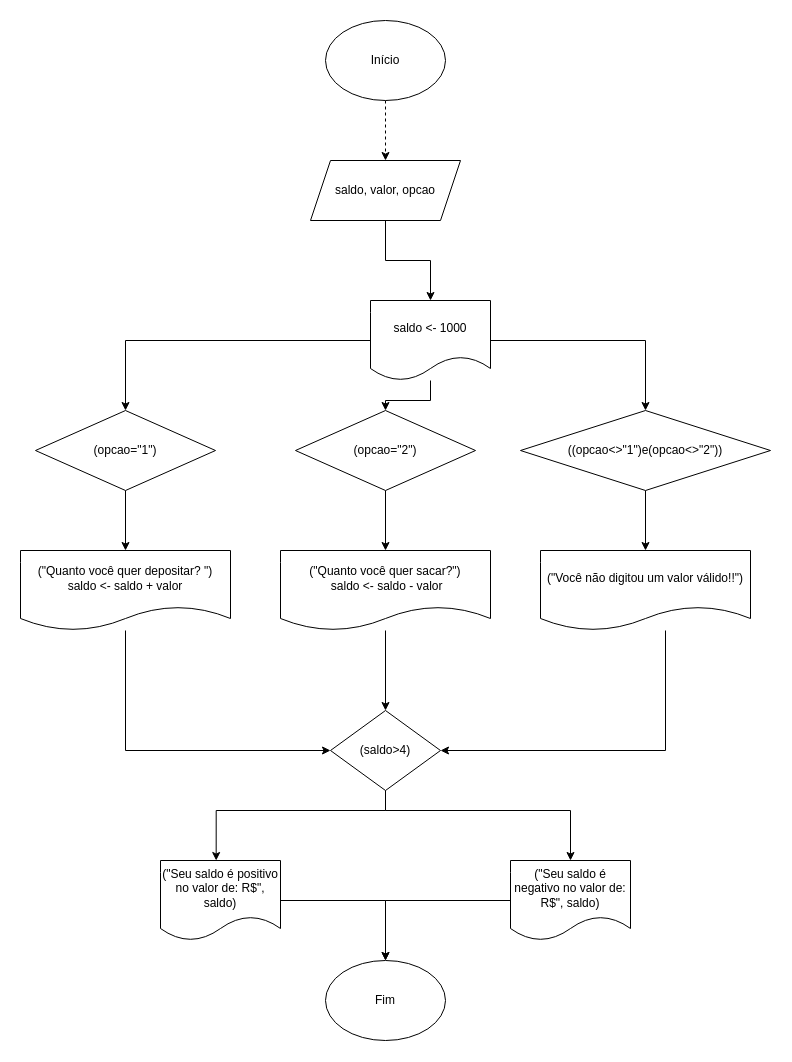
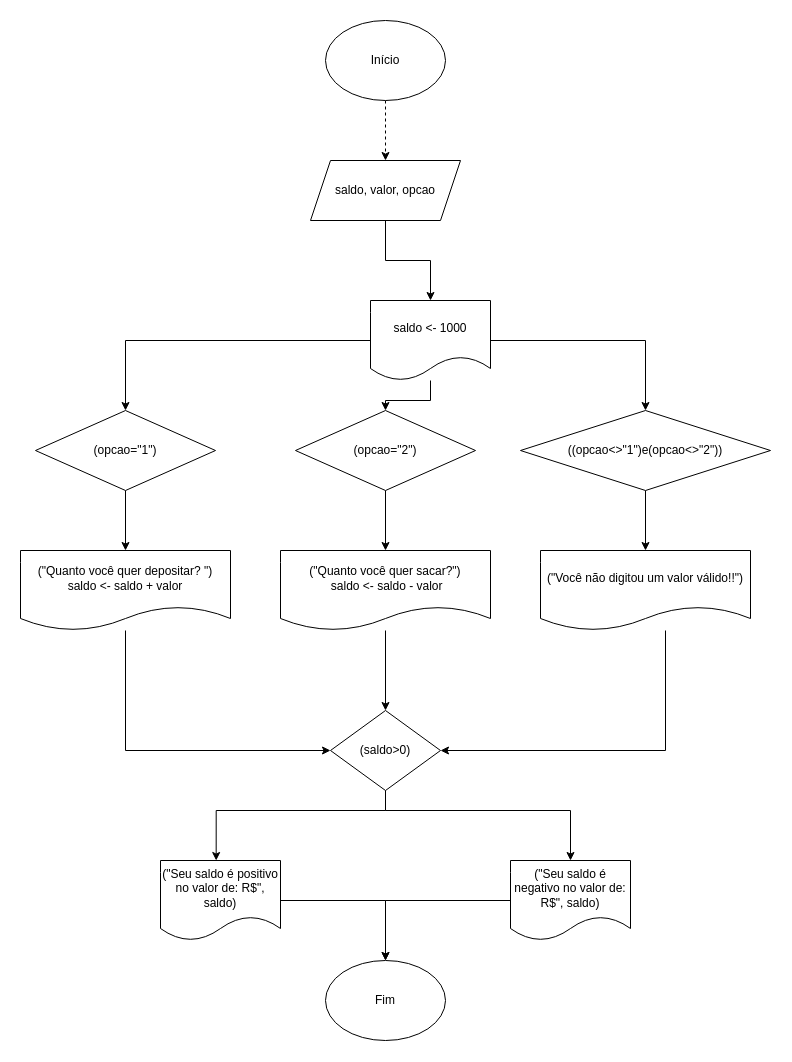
(386, 751) -> (386, 751)
